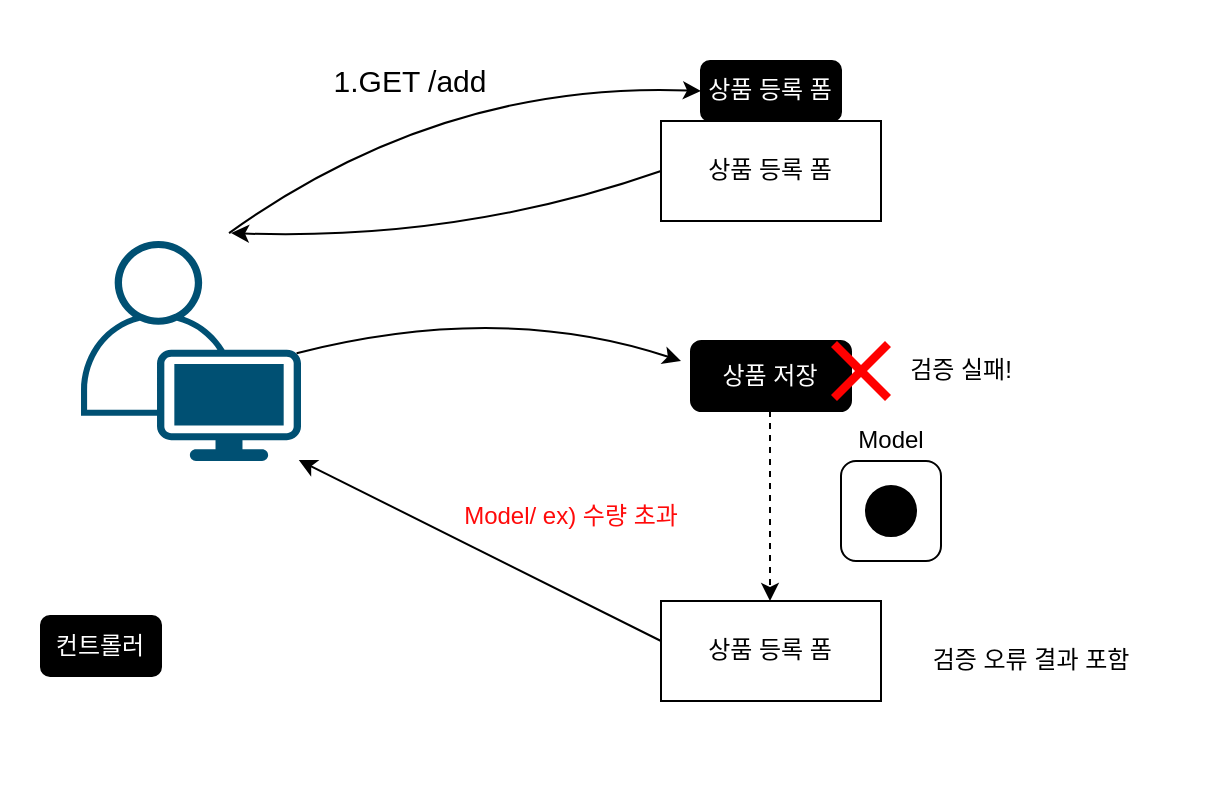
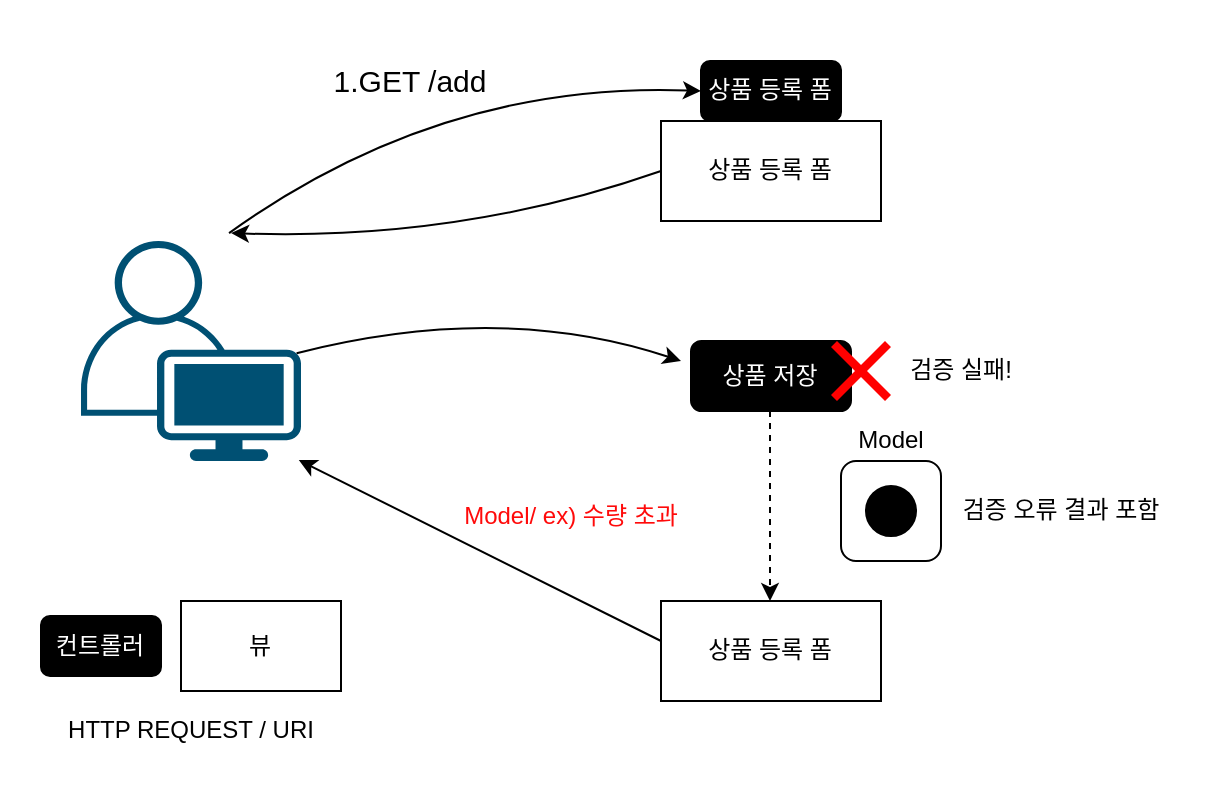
none -> (261, 646)
(1031, 661) -> (1061, 511)
none -> (191, 731)
